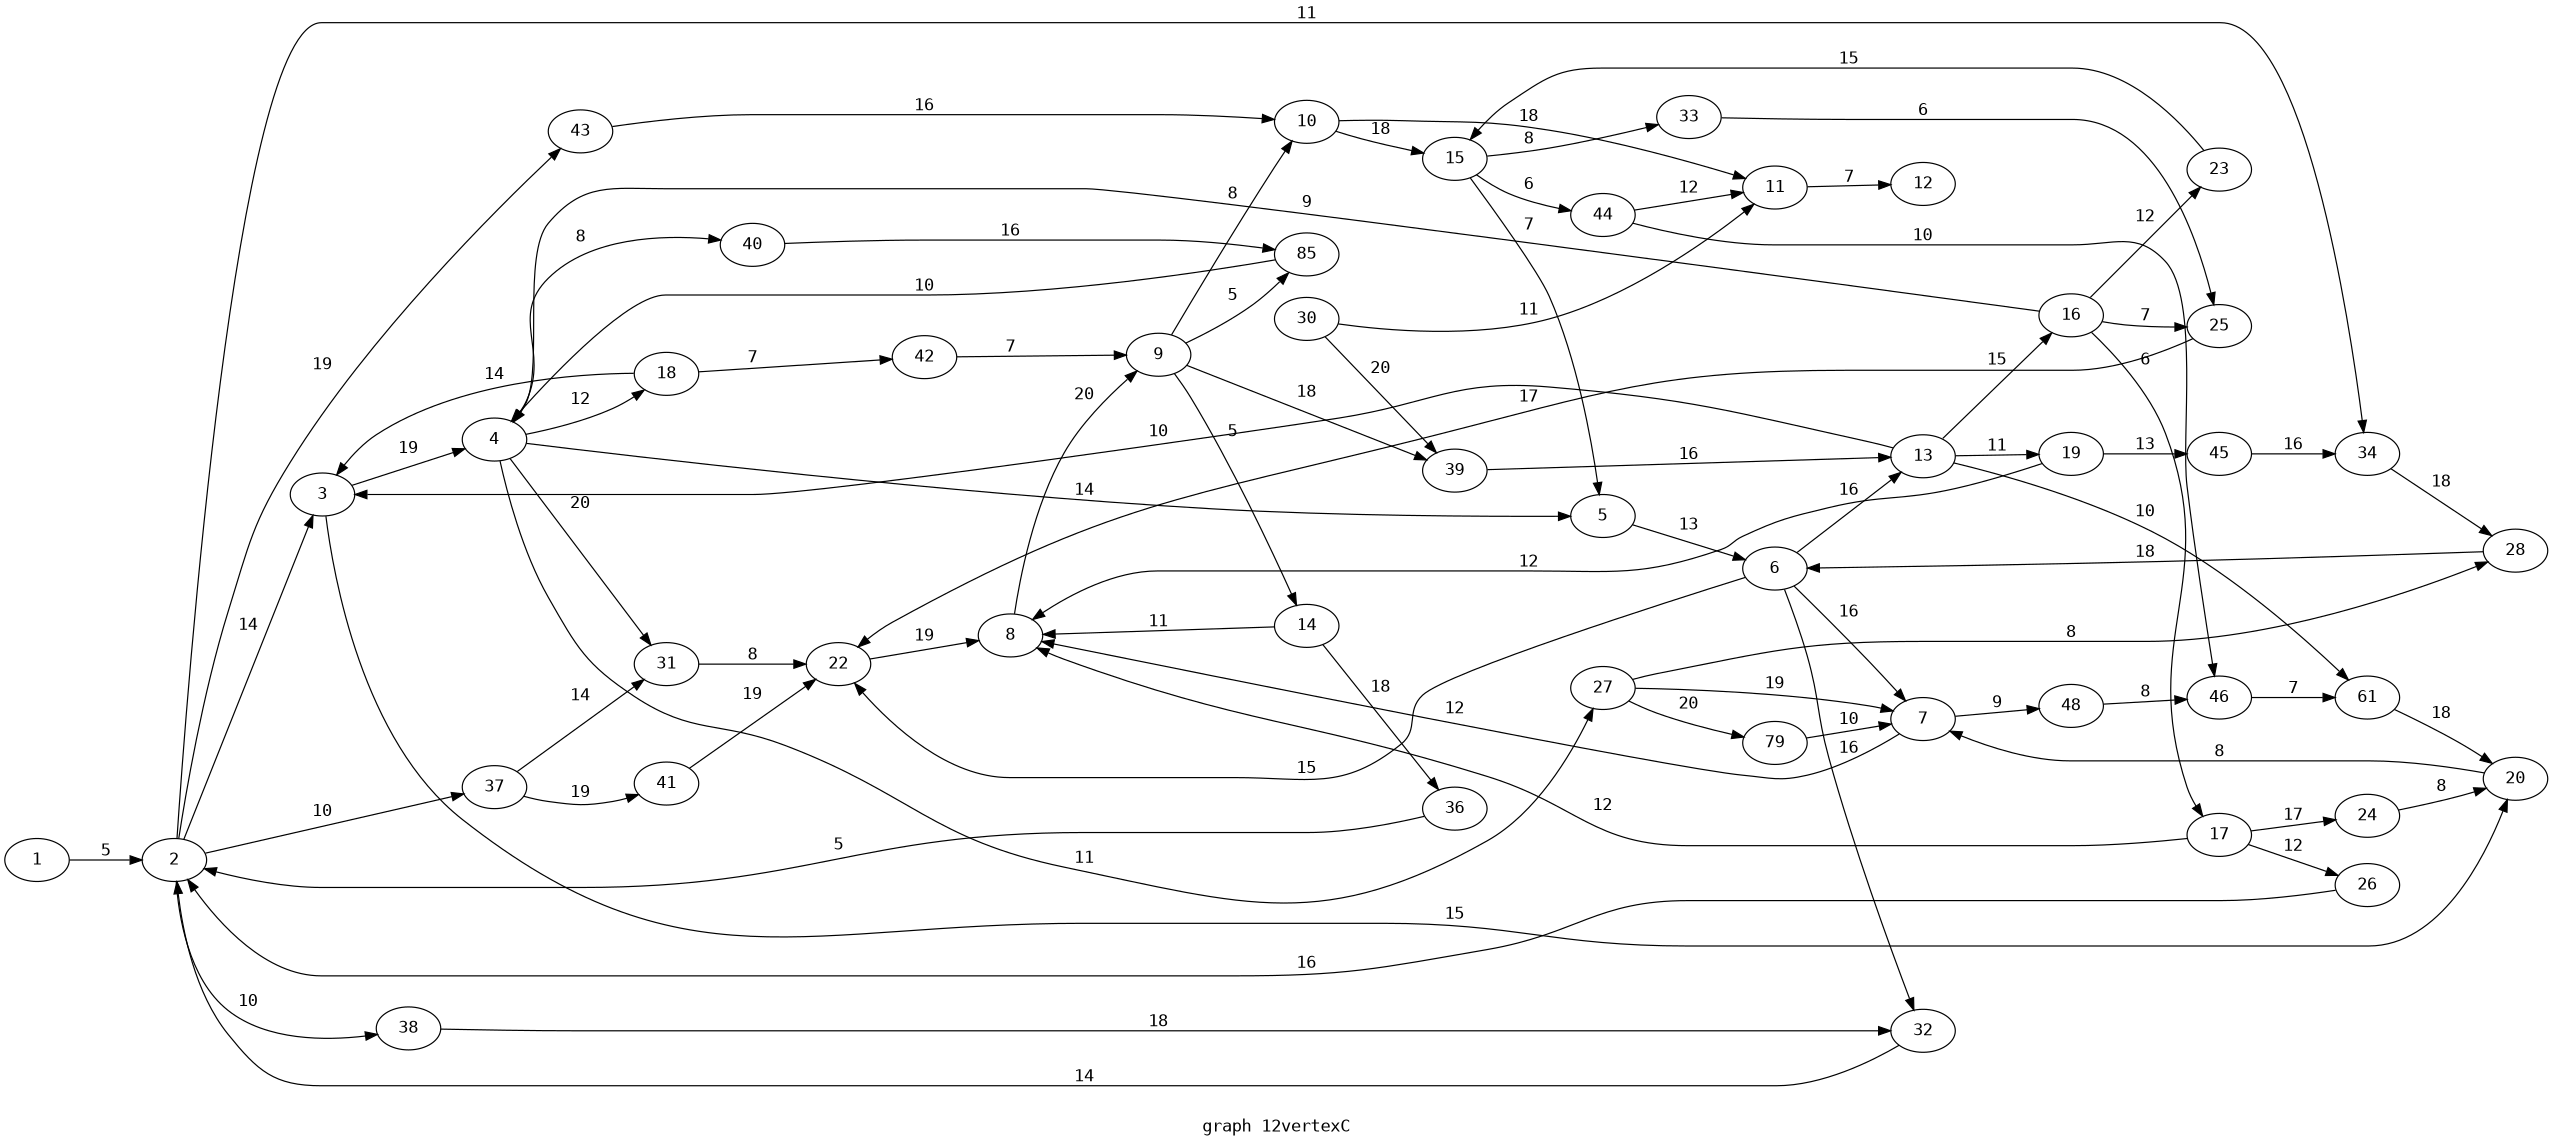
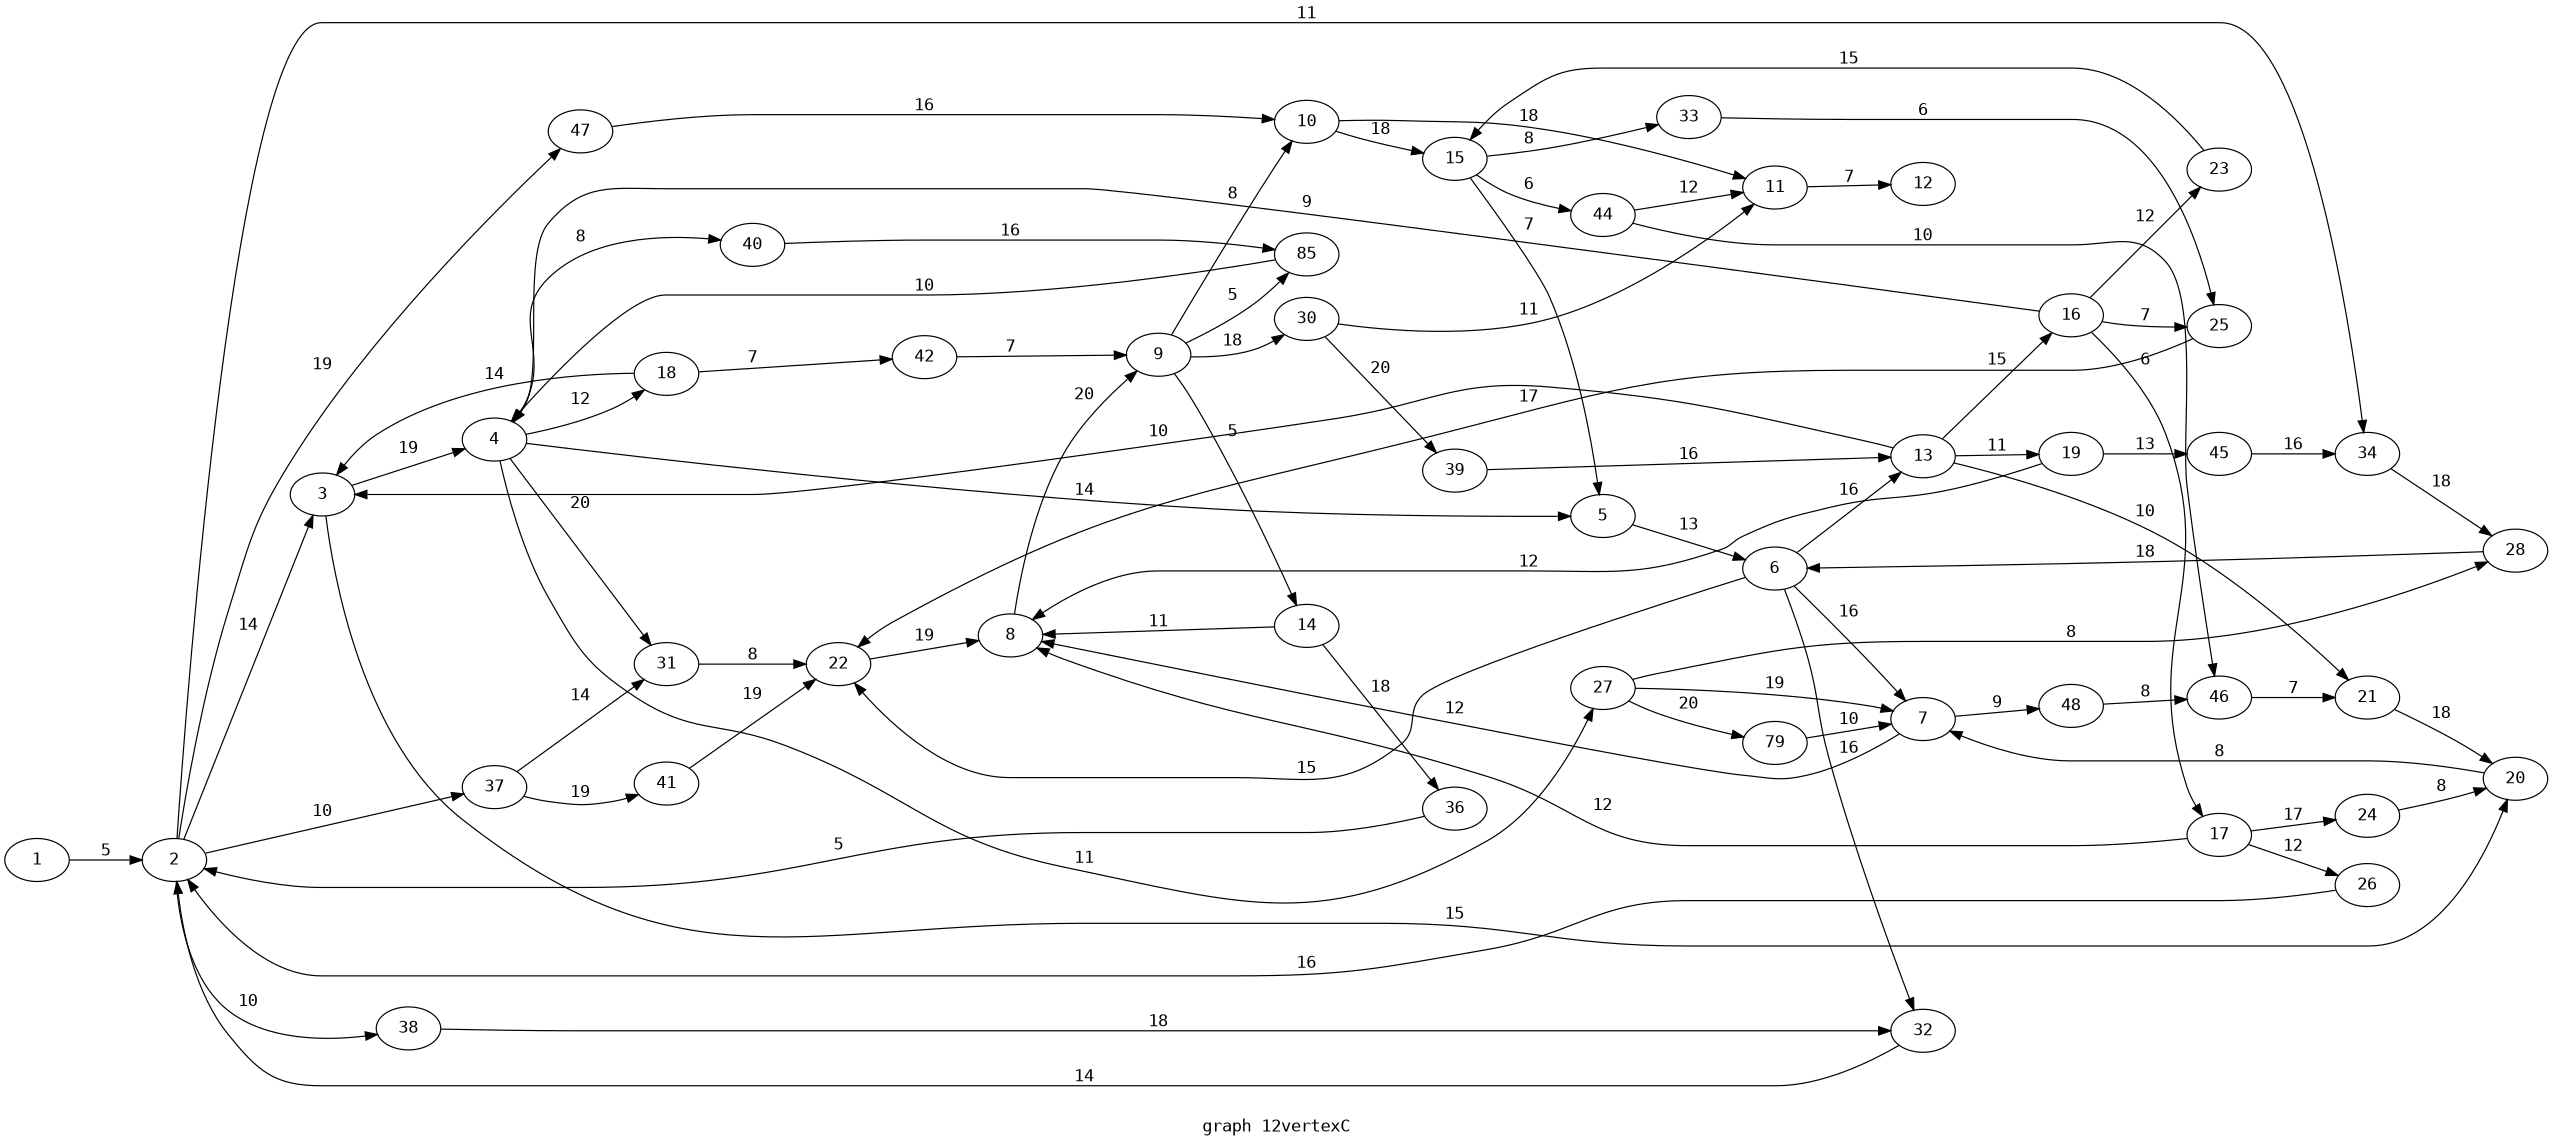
(580, 131) -> (580, 131)
(1301, 410) -> (1233, 354)
(2367, 698) -> (2367, 698)
